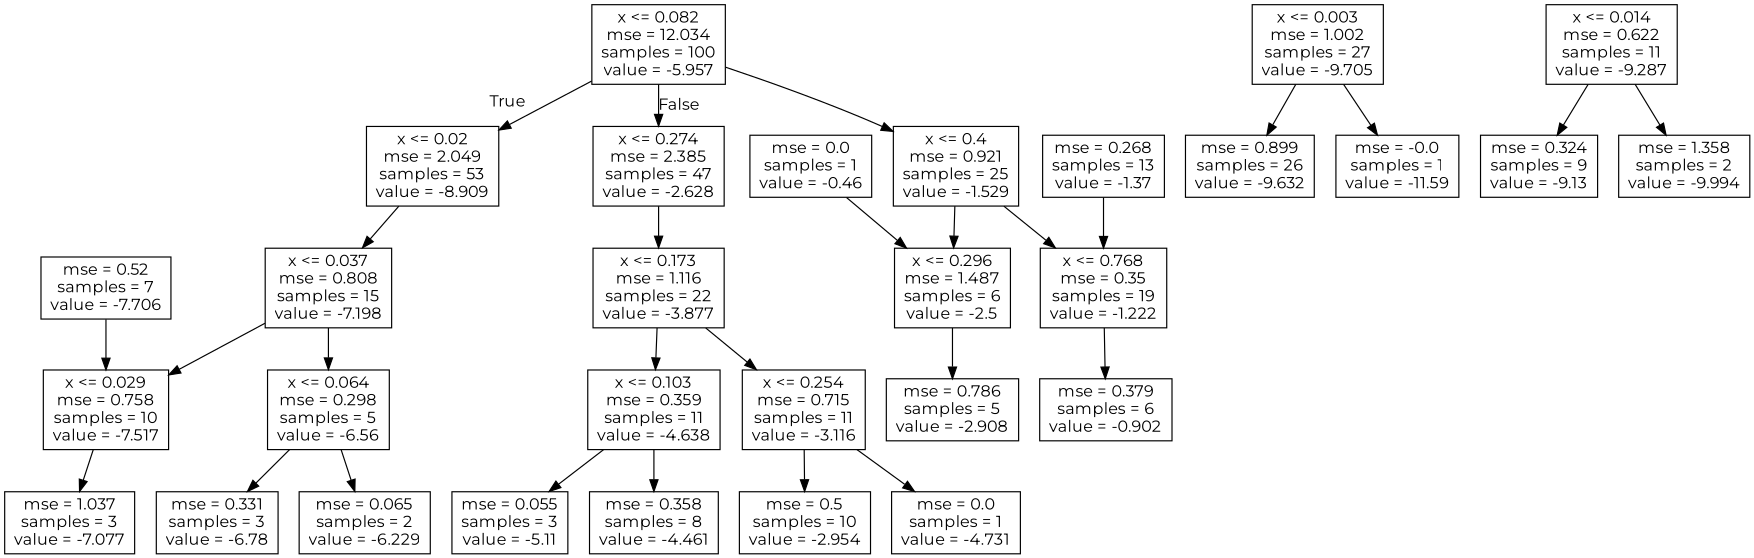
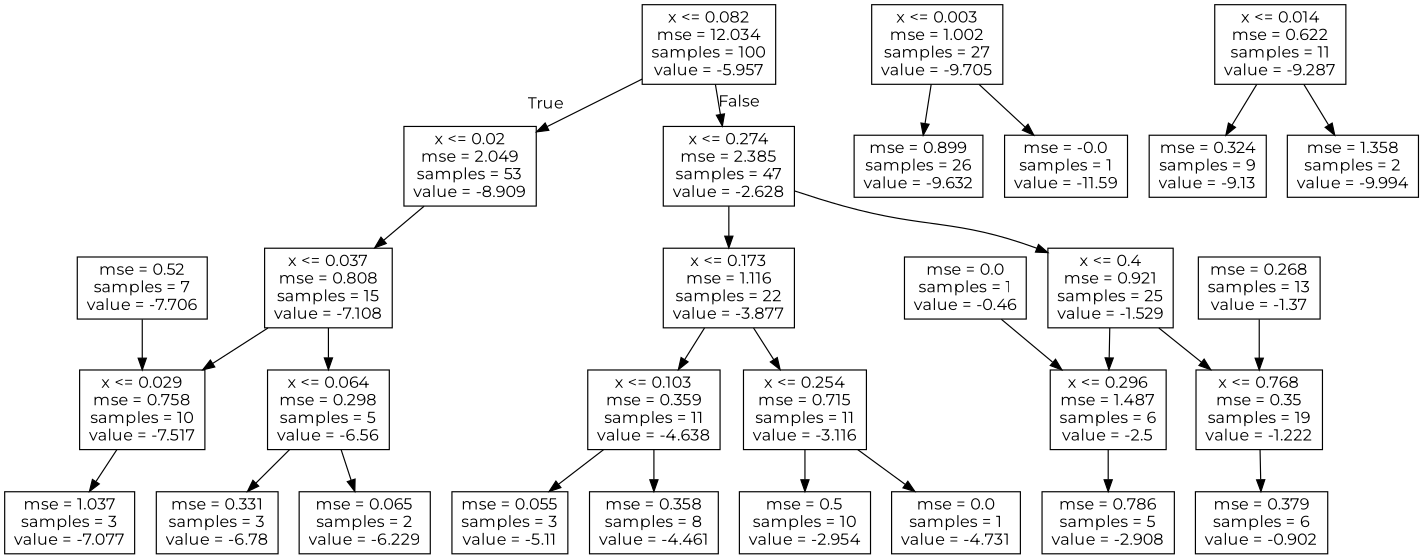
(805, 95) -> (916, 221)
(328, 288) -> (328, 288)
